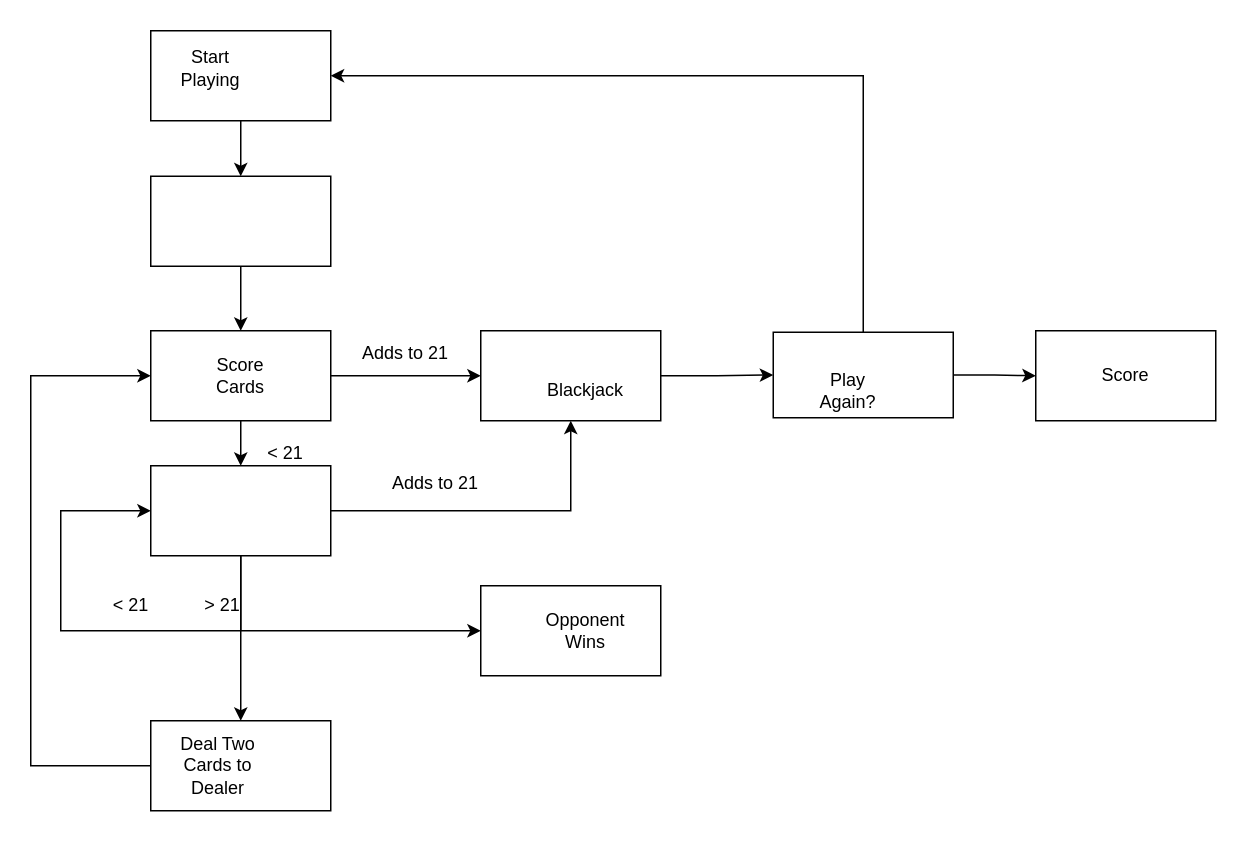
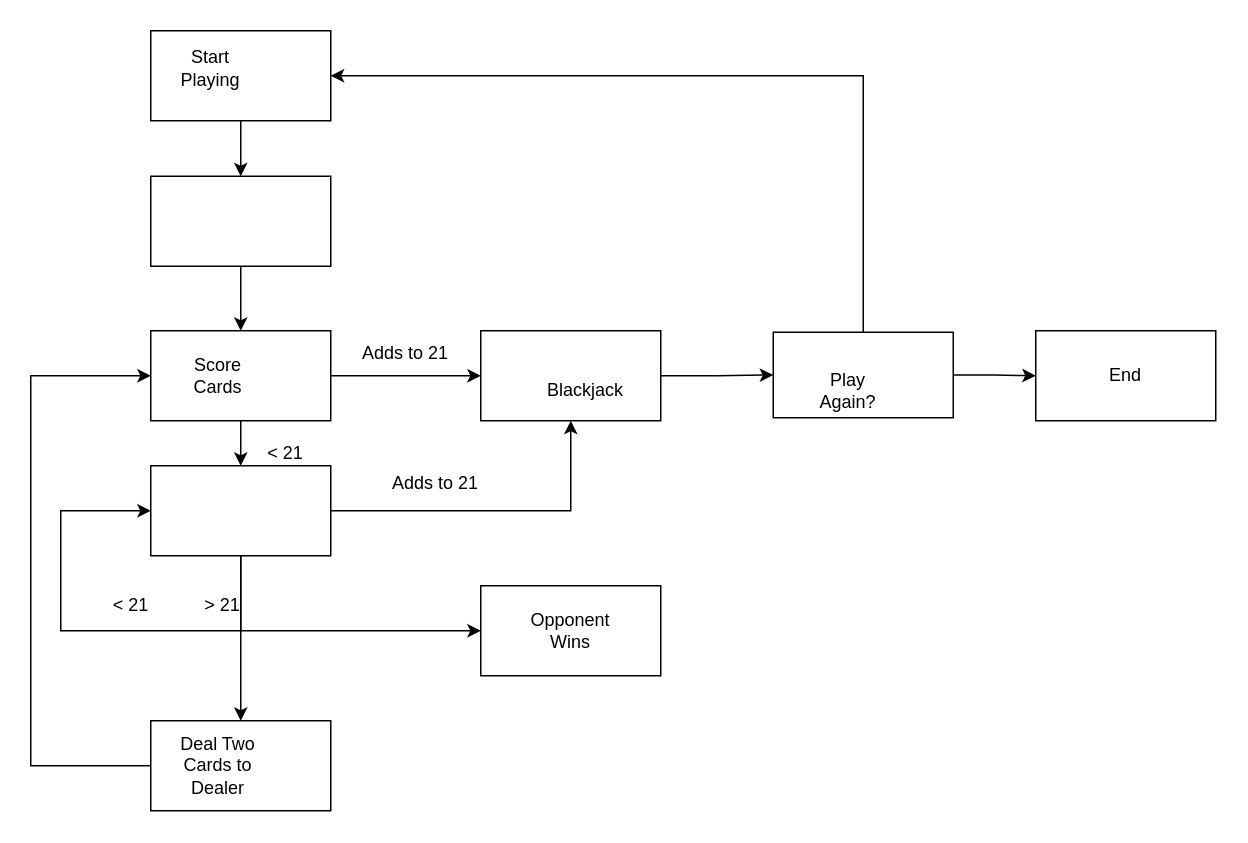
(241, 376) -> (218, 376)
(1126, 376) -> (1126, 376)
(586, 631) -> (571, 631)
